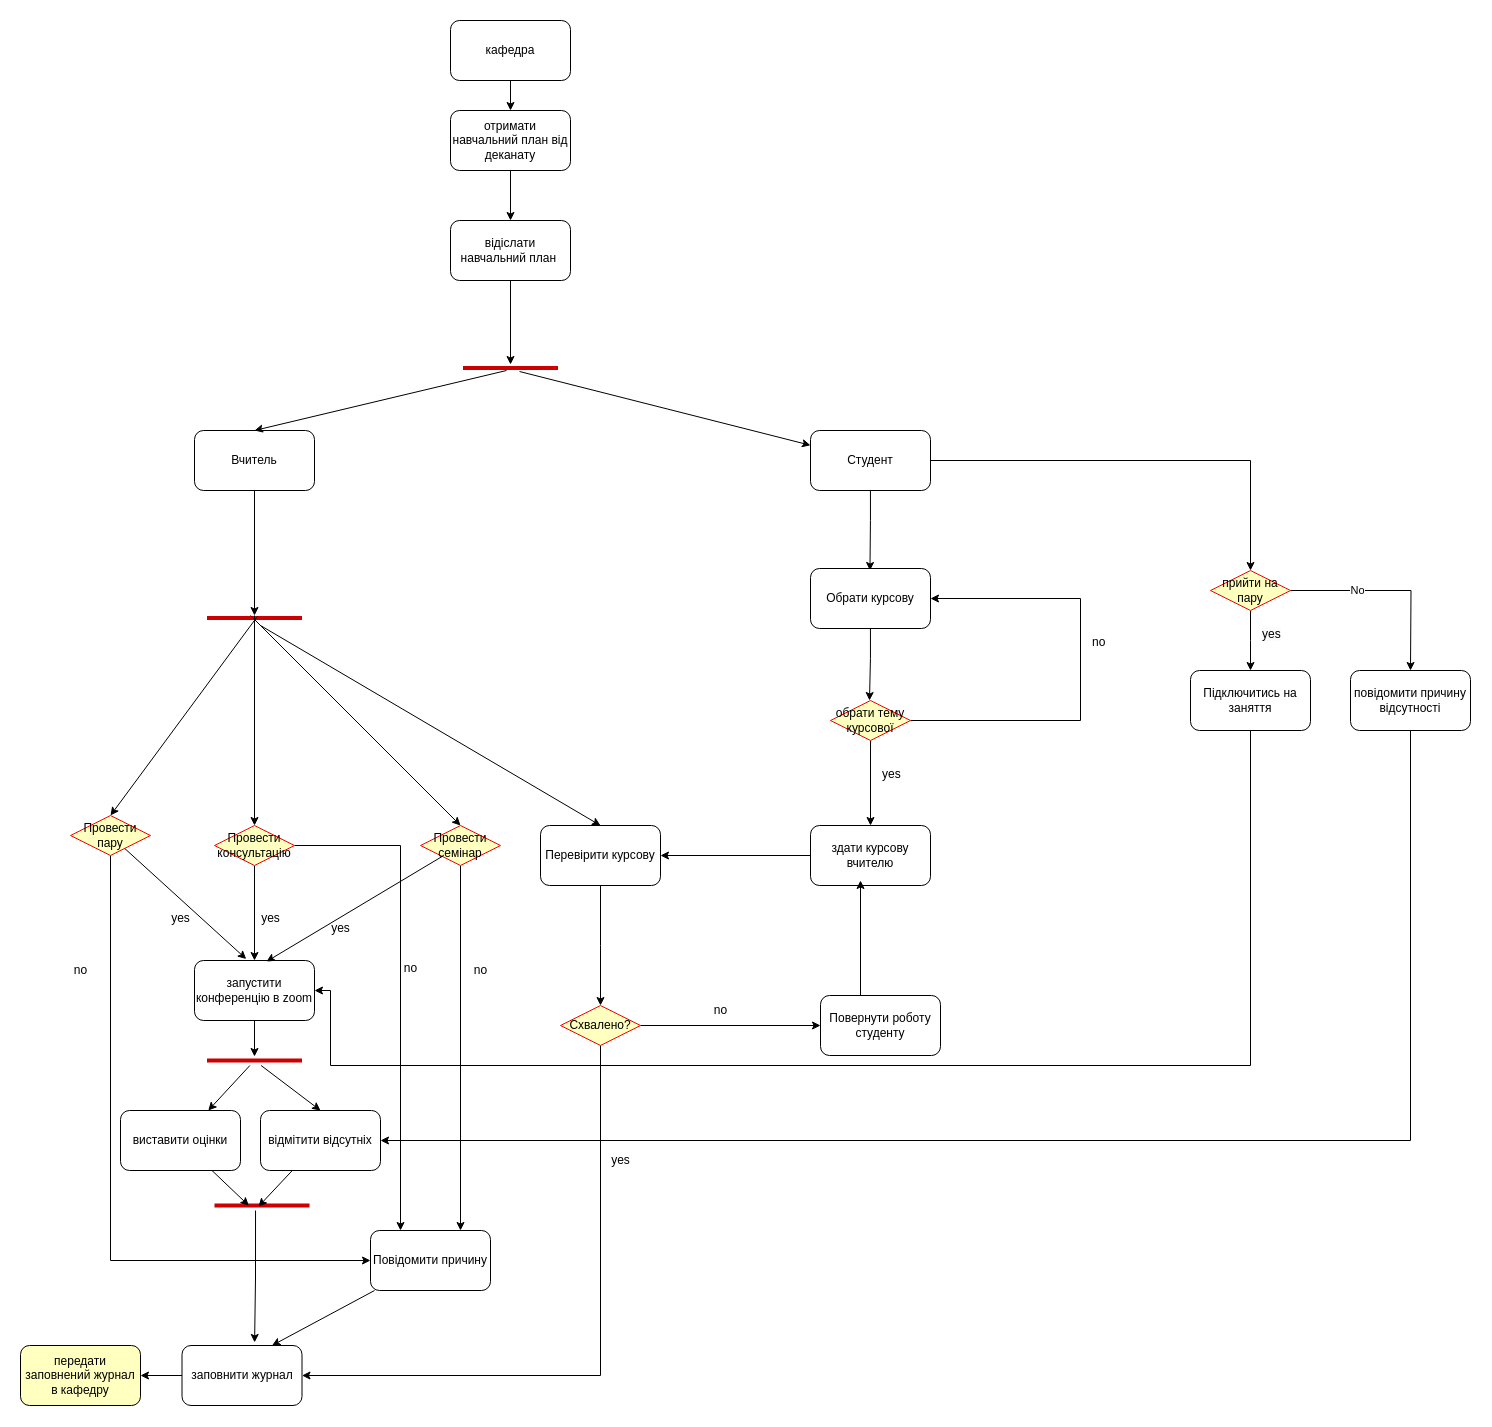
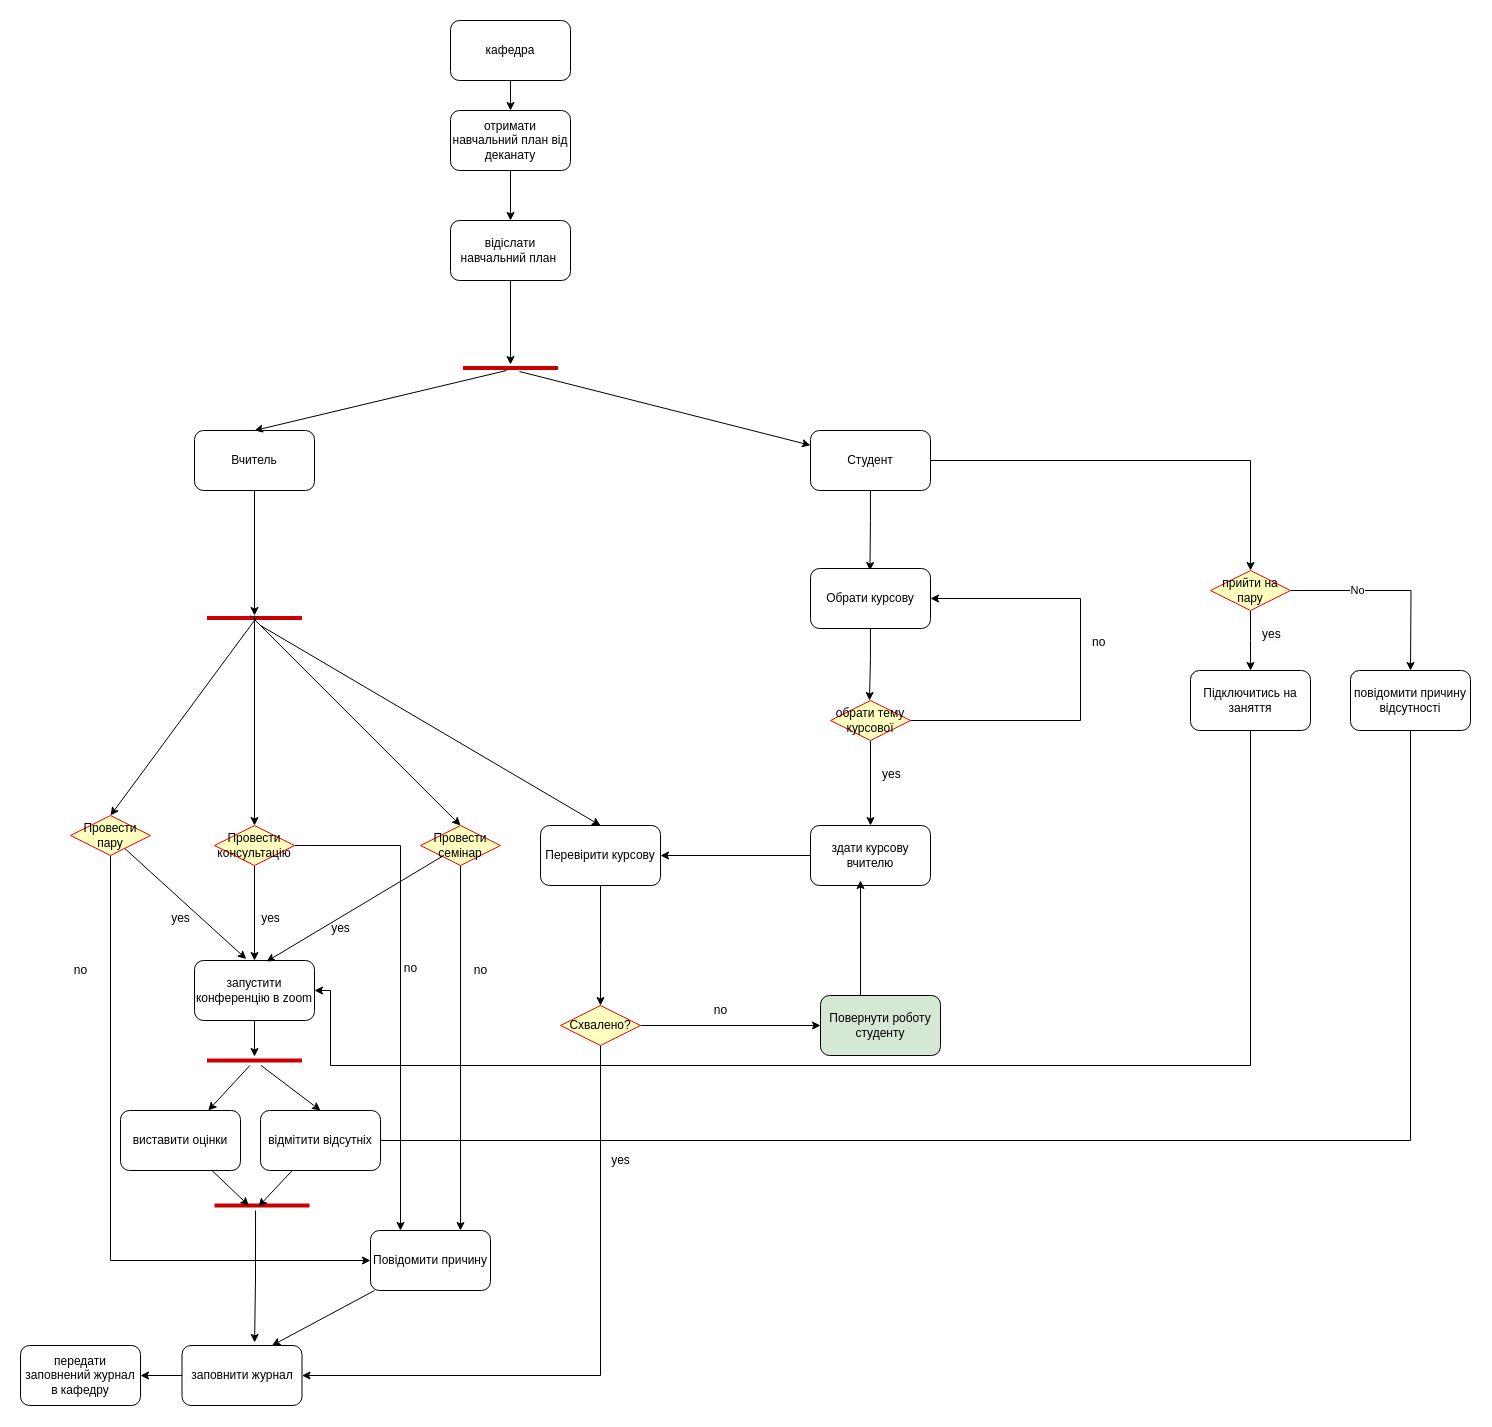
(881, 1026) -> (881, 1026)
(388, 1141) -> (386, 1141)
(81, 1376) -> (81, 1376)
